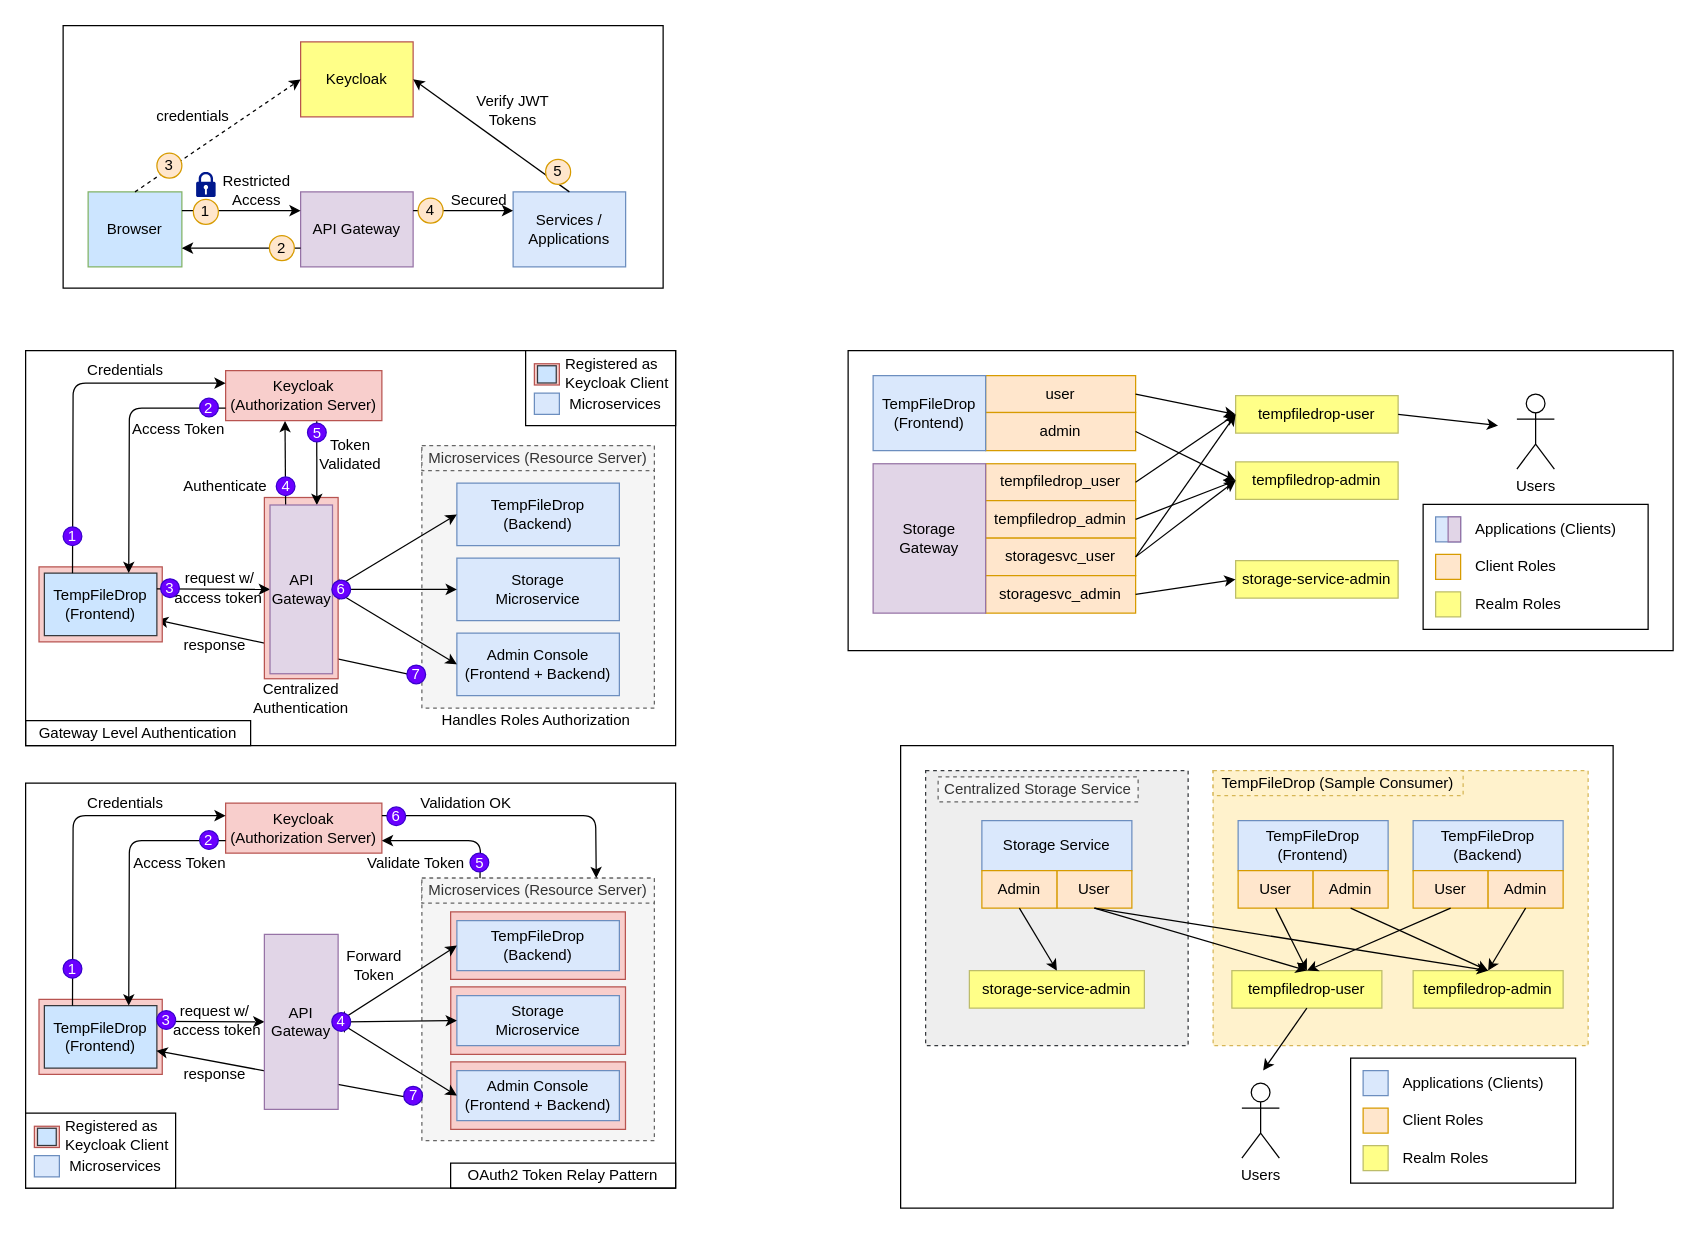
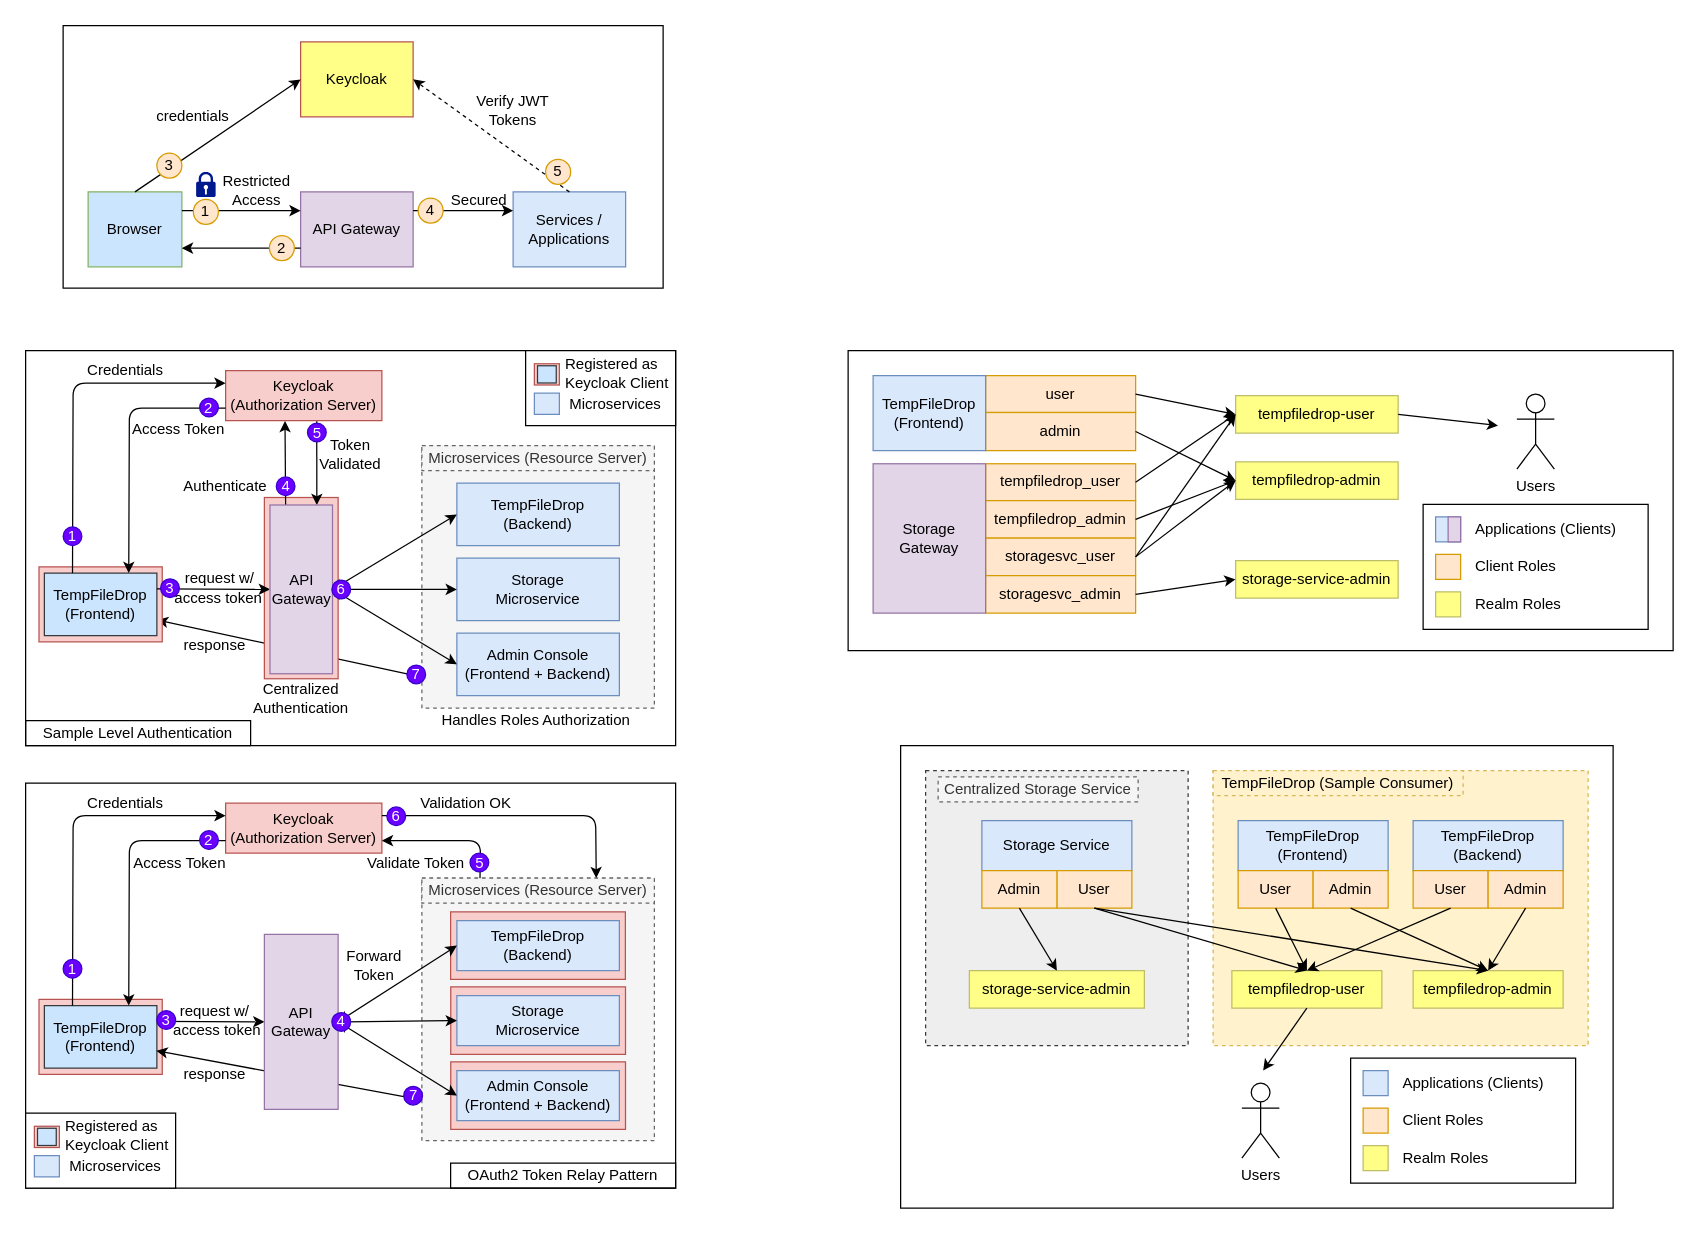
(235, 124) -> (235, 124)
(482, 129) -> (482, 129)
(138, 733) -> (138, 733)
